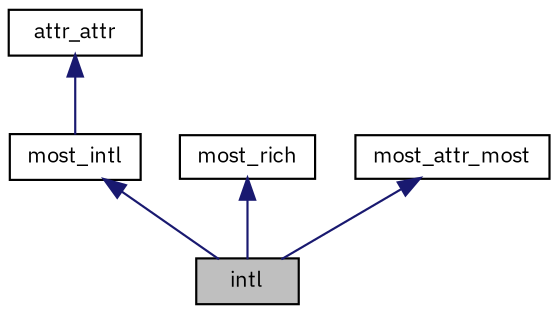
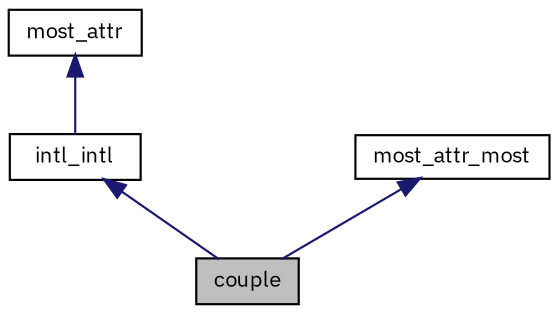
(75, 33) -> (75, 33)
(75, 157) -> (75, 157)
(247, 157) -> none
(247, 281) -> (247, 281)
